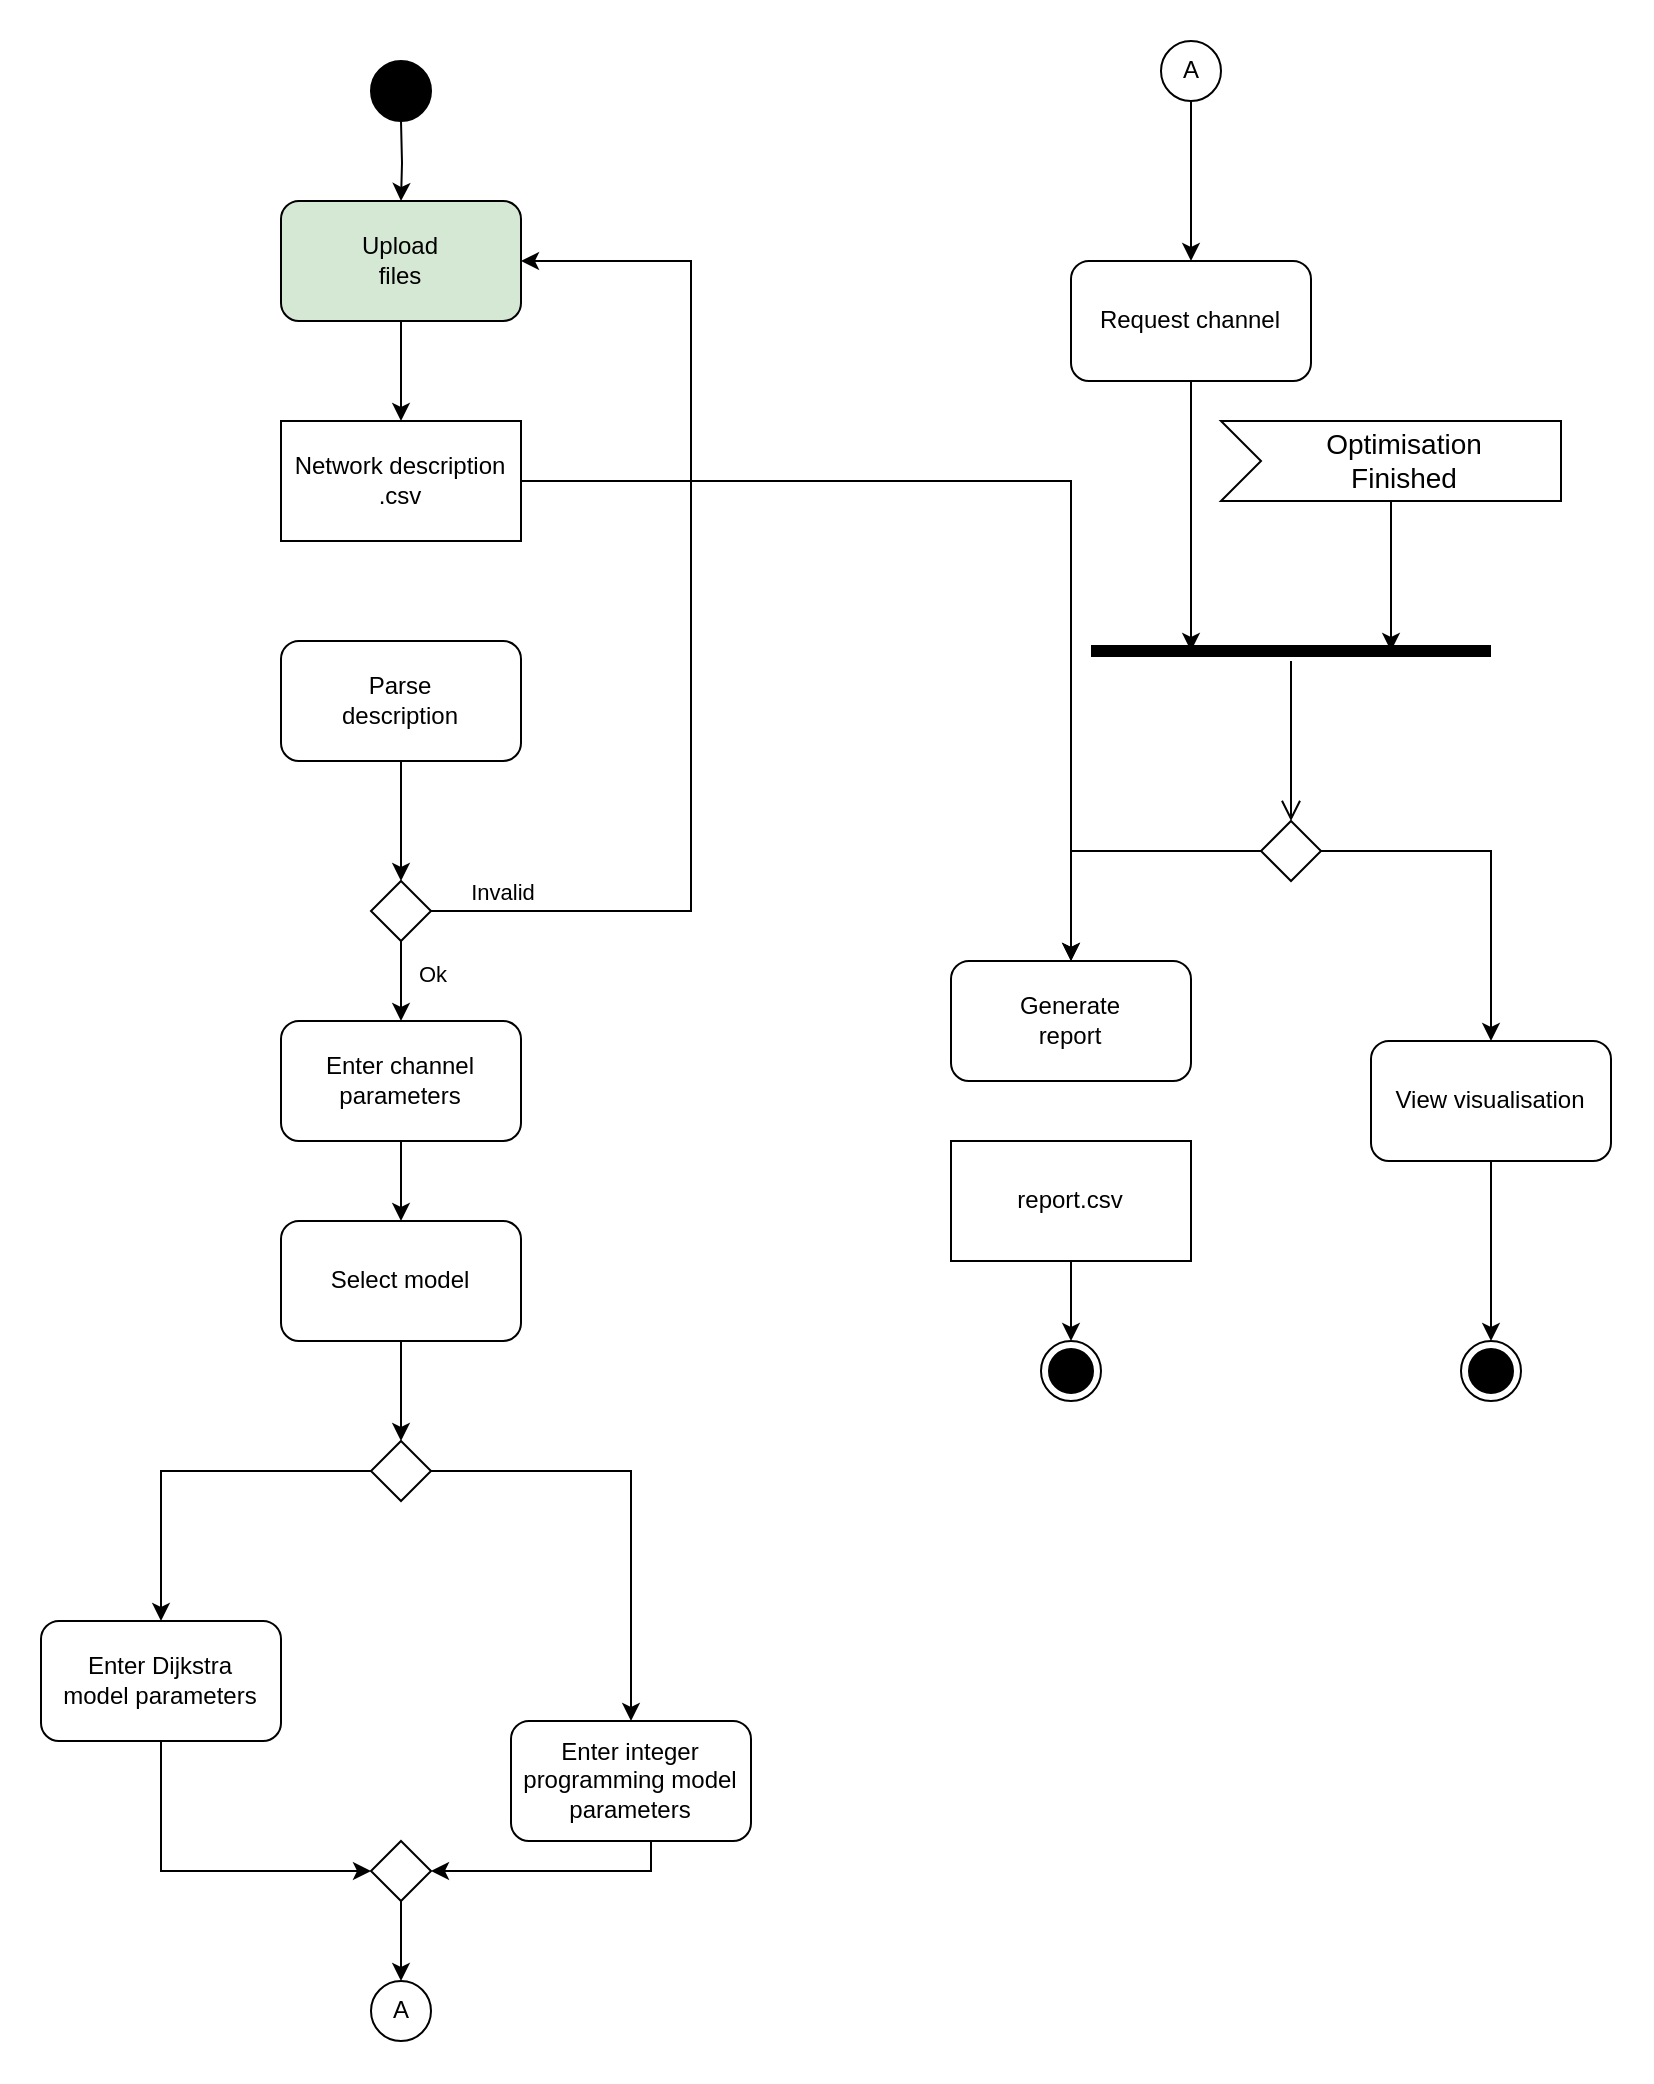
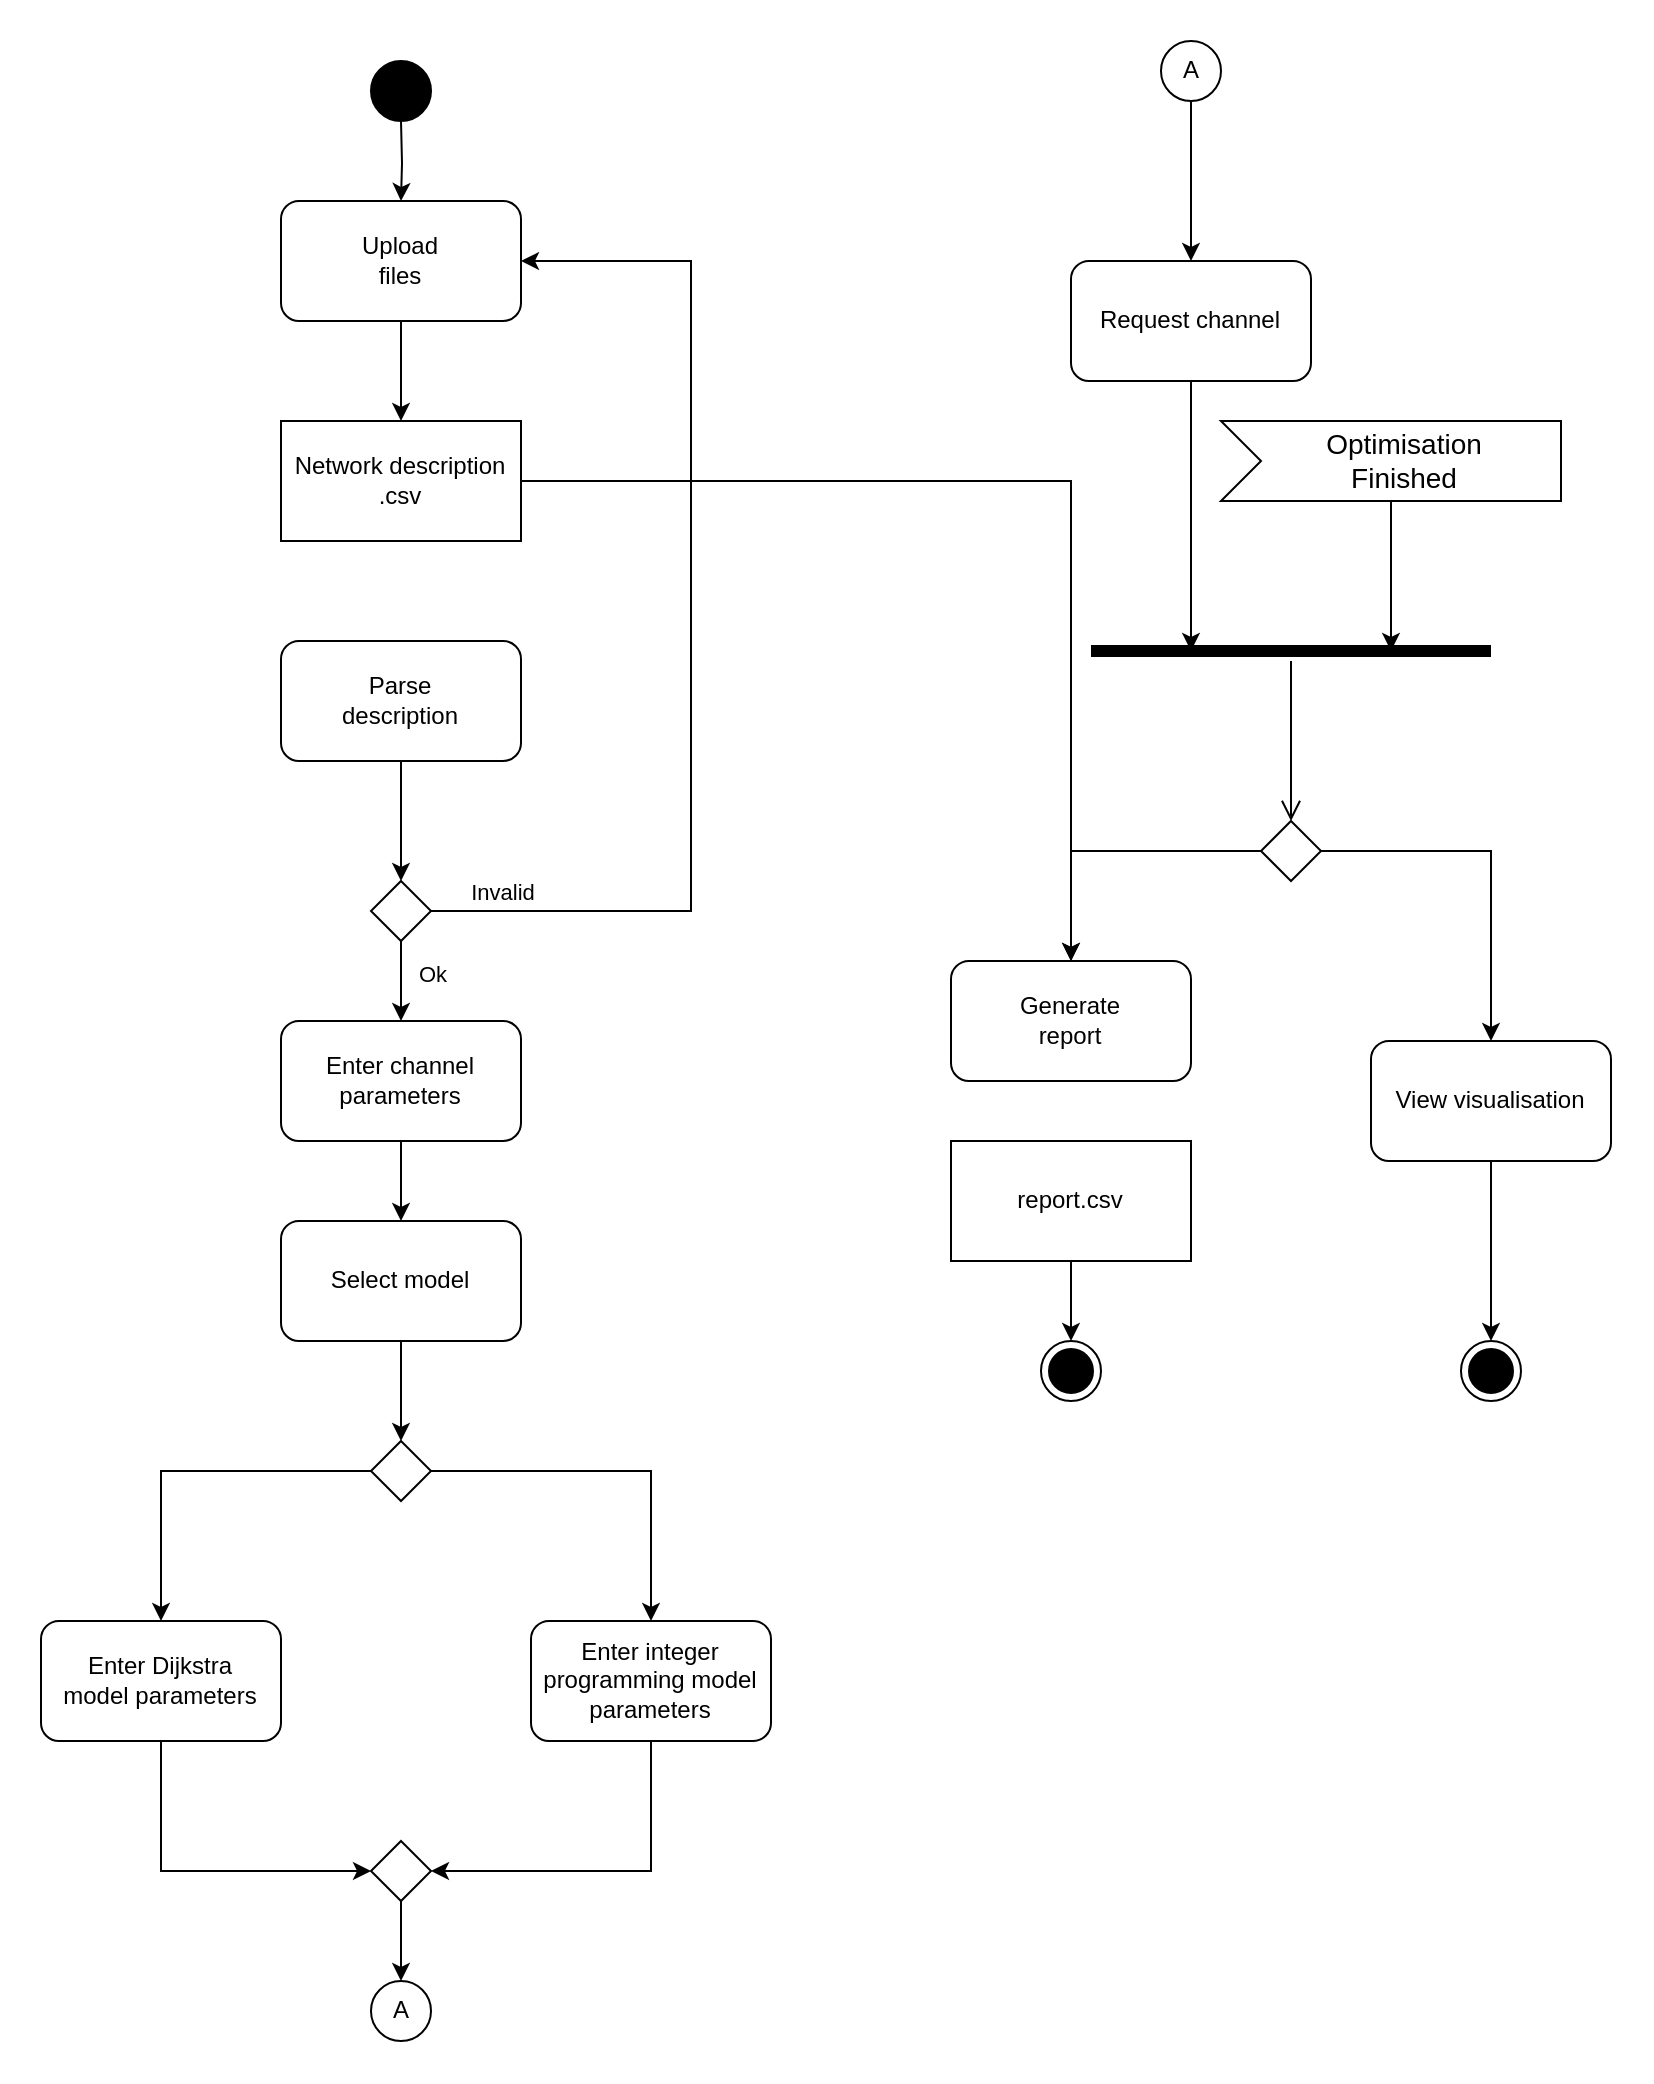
(401, 261) -> (401, 261)
(631, 1781) -> (651, 1681)
